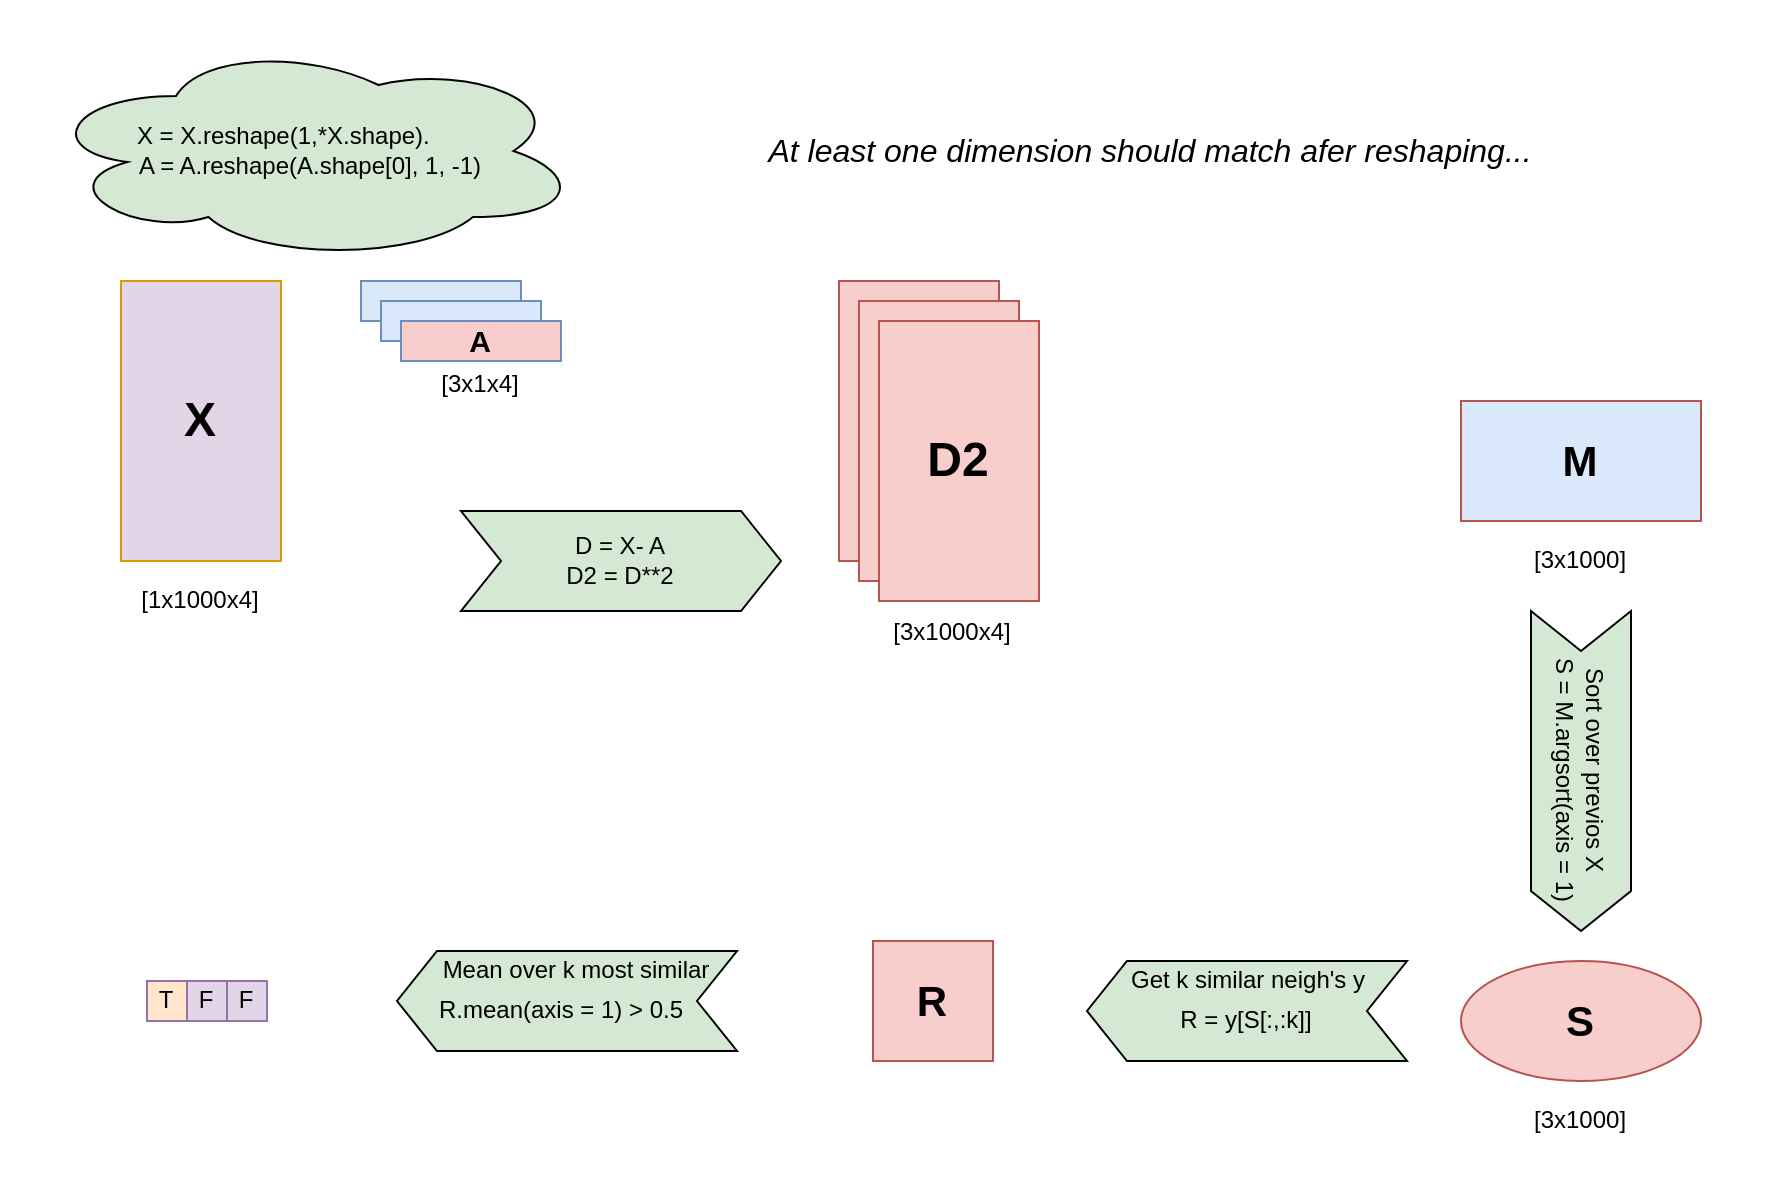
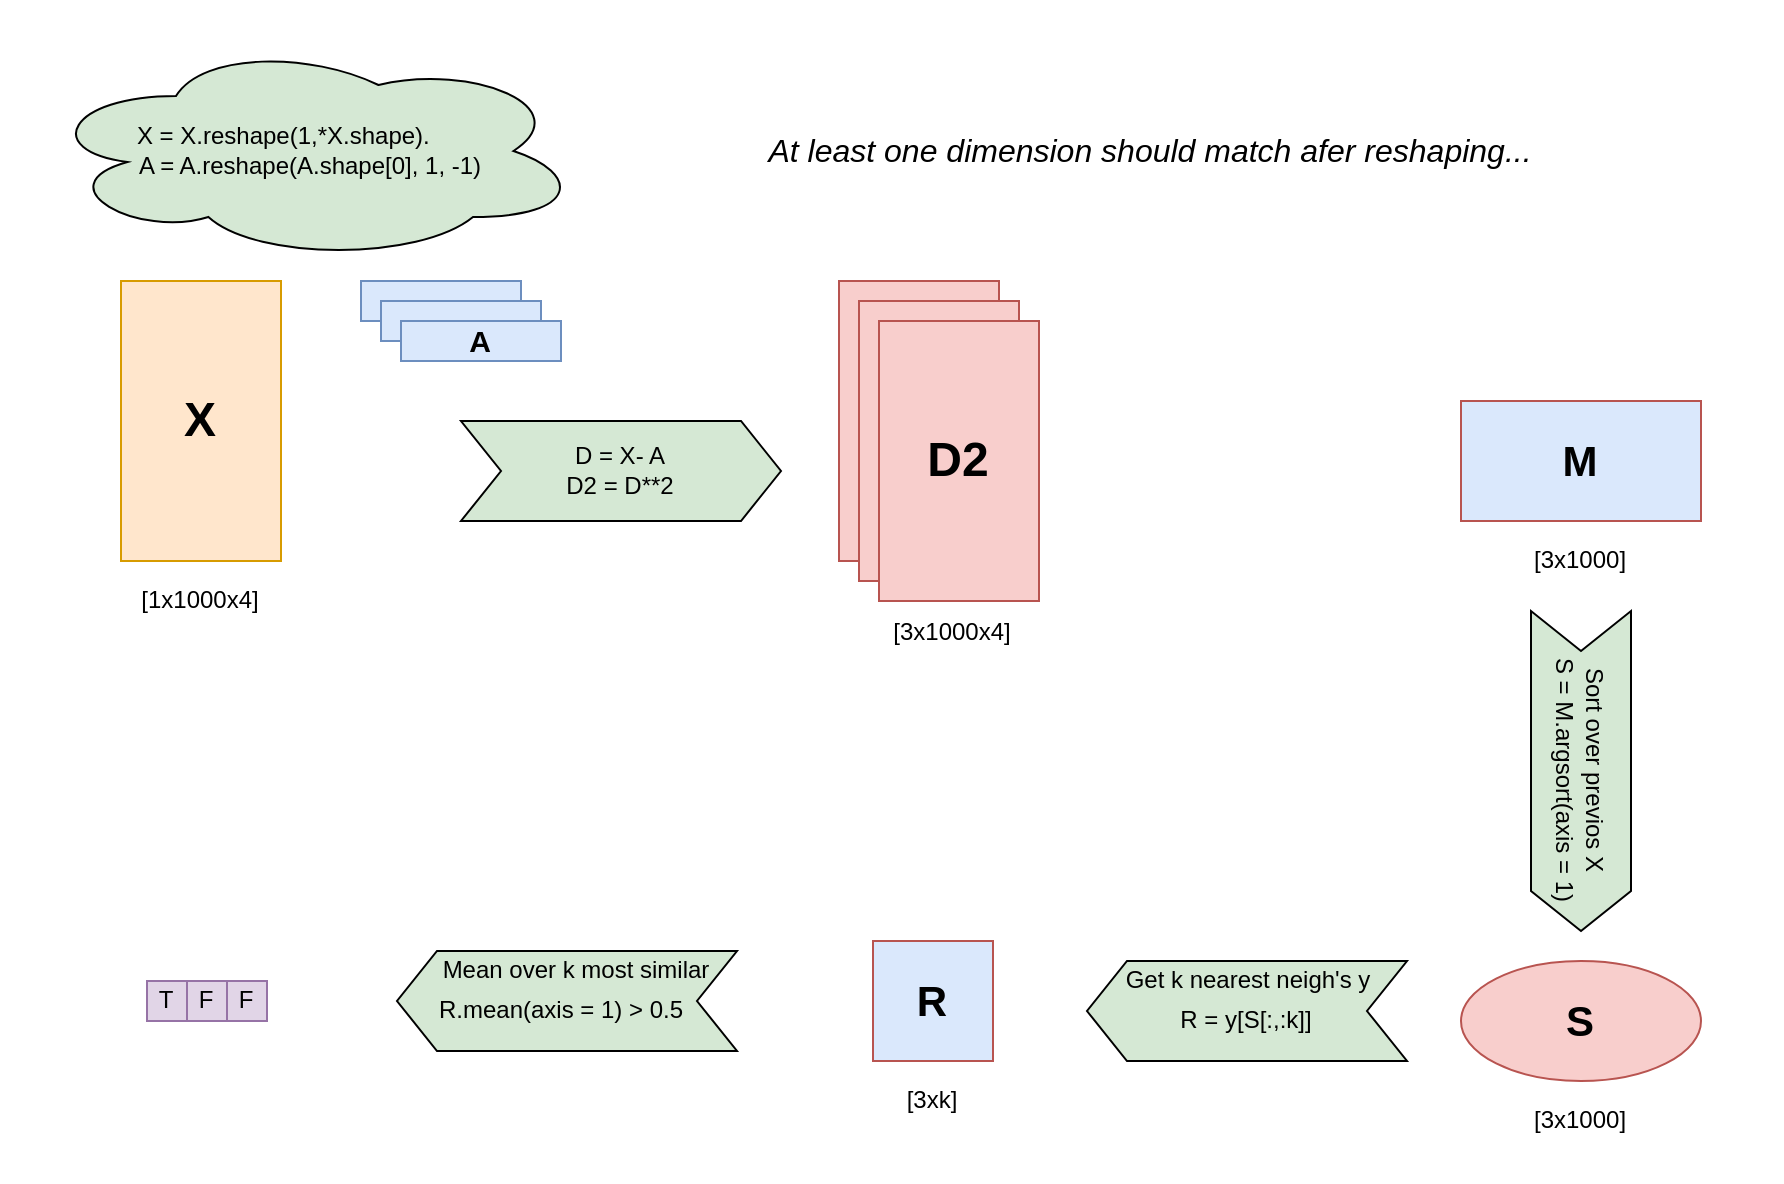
(481, 341) -> (481, 341)
(481, 385) -> none
(201, 421) -> (201, 421)
(621, 561) -> (621, 471)
(1249, 981) -> (1249, 981)
(167, 1001) -> (167, 1001)
(933, 1001) -> (933, 1001)
none -> (933, 1101)
